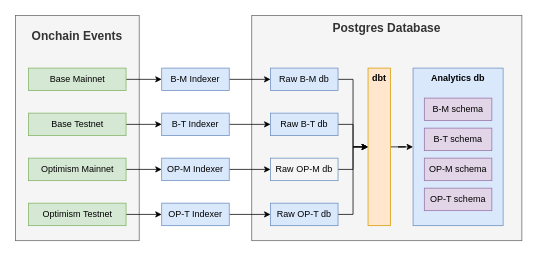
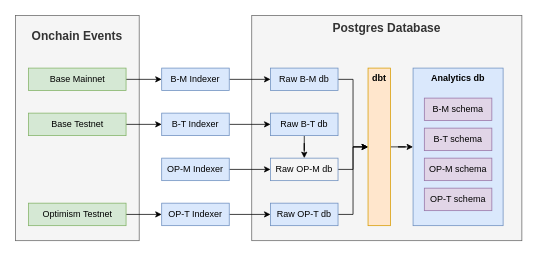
(344, 124) -> (304, 149)
(77, 169) -> none
(141, 169) -> none
